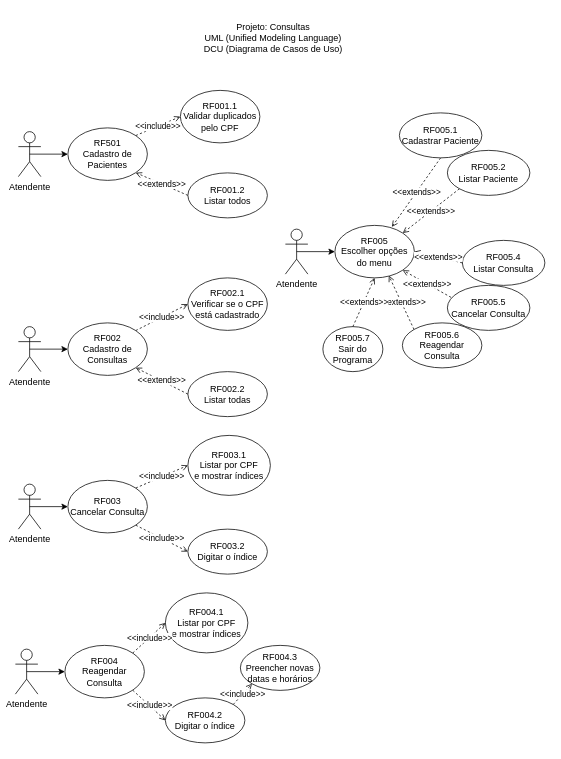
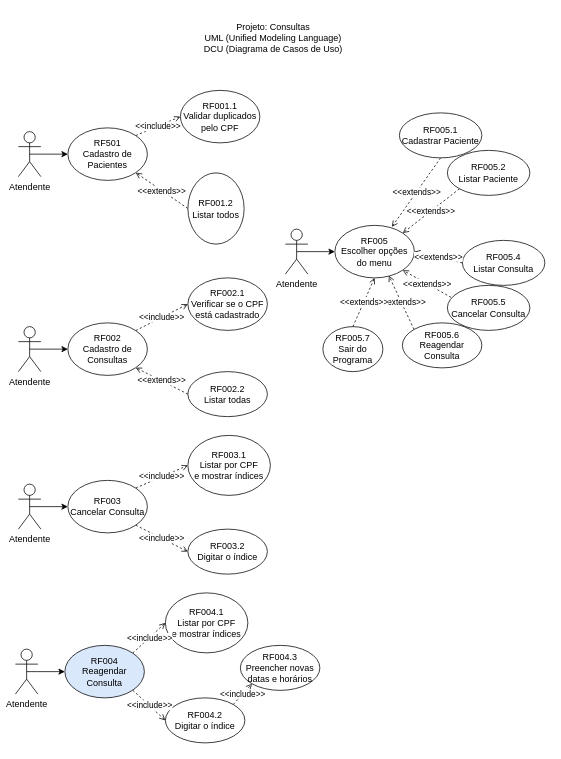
(228, 195) -> (216, 209)
(105, 672) -> (105, 672)
